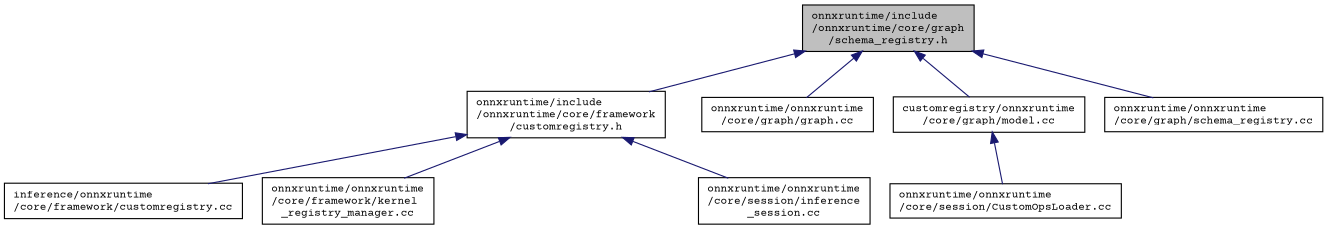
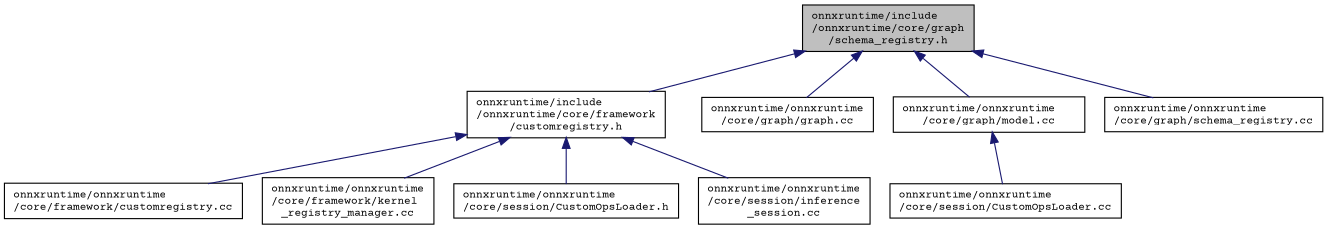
(989, 115) -> (989, 115)
(123, 201) -> (123, 201)
none -> (566, 201)
